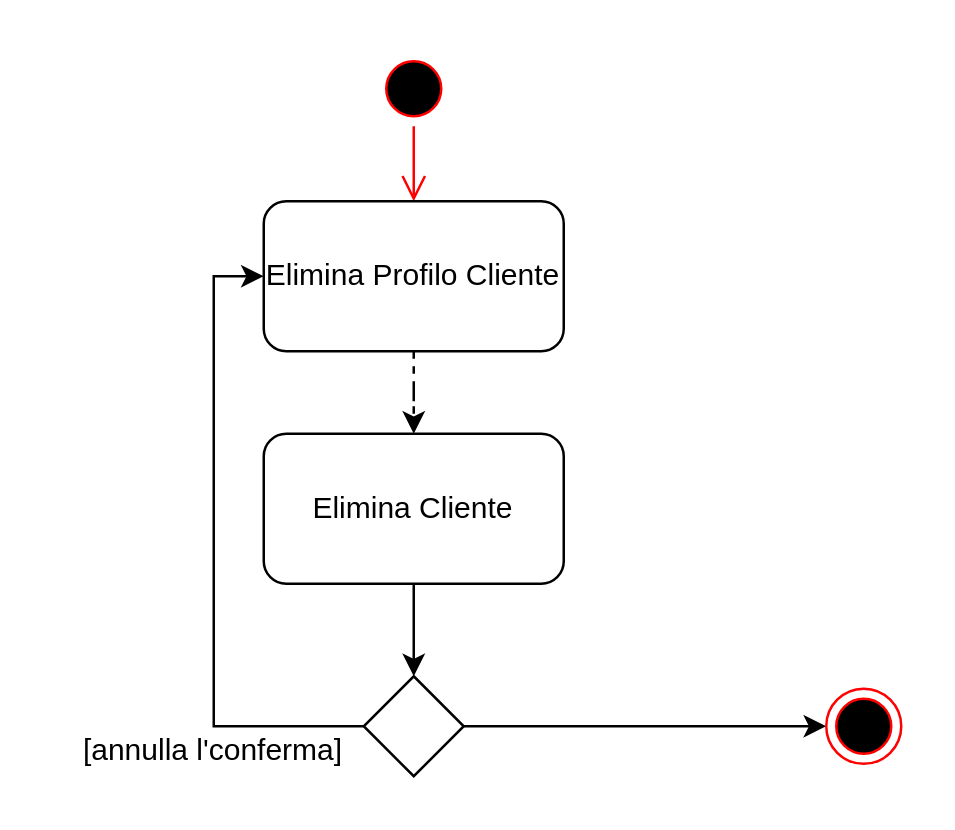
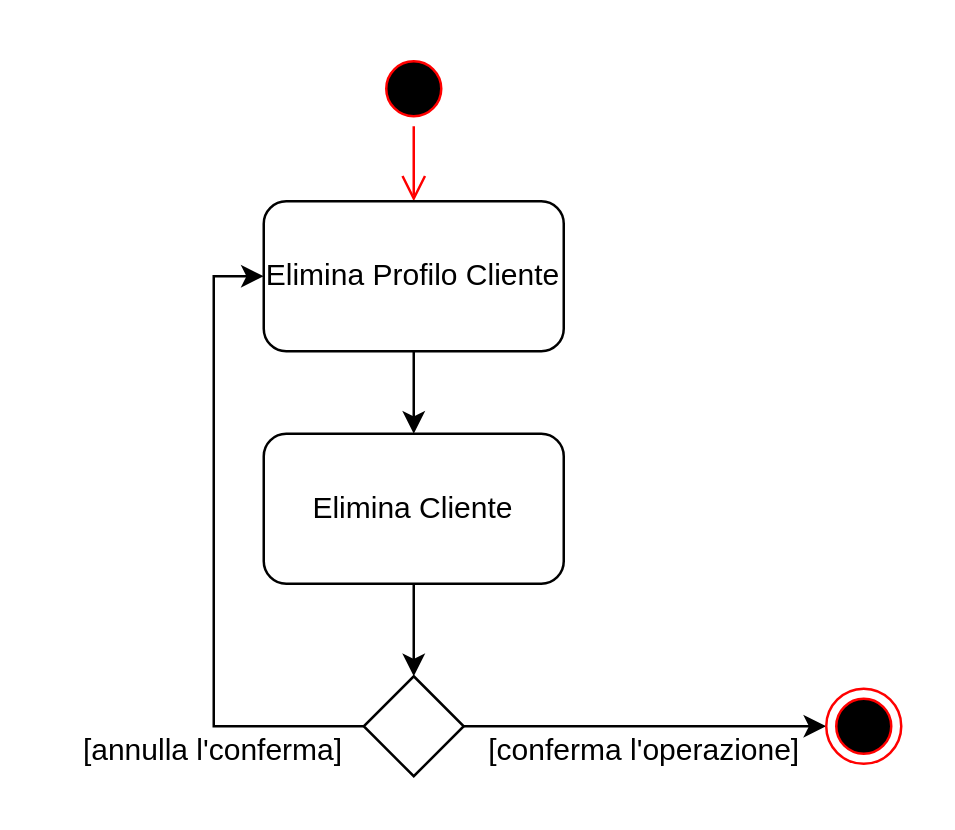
(414, 367) -> (414, 367)
none -> (645, 751)
